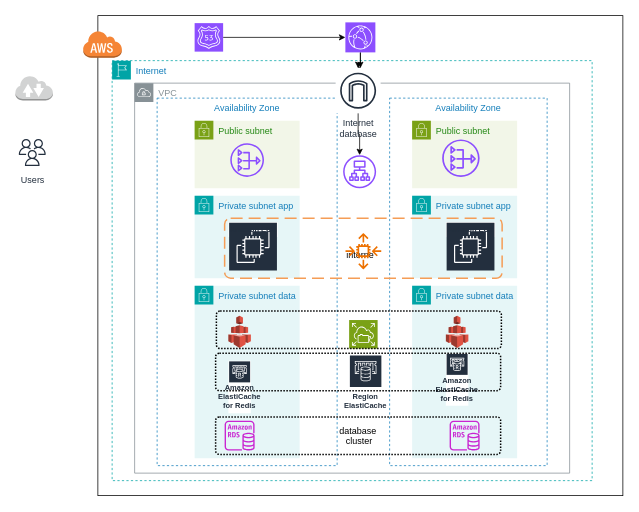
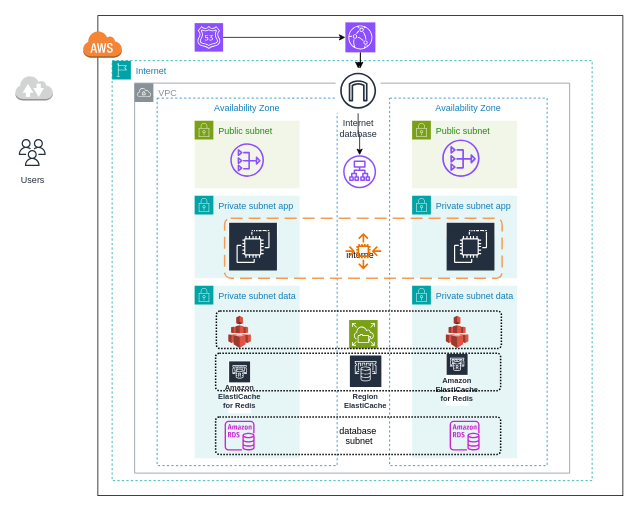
(358, 431) -> (358, 431)
